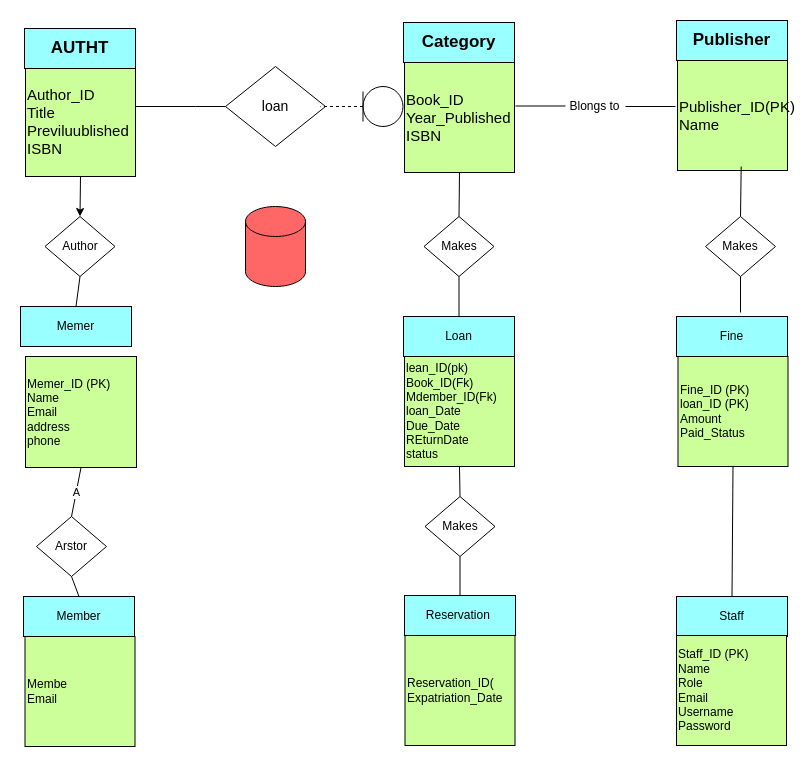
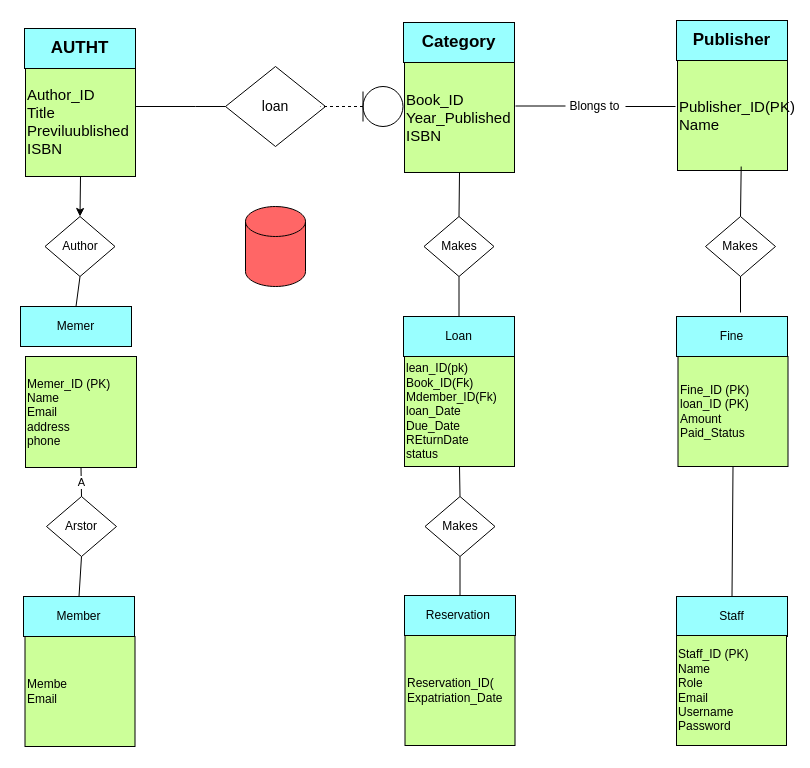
(72, 547) -> (82, 527)
